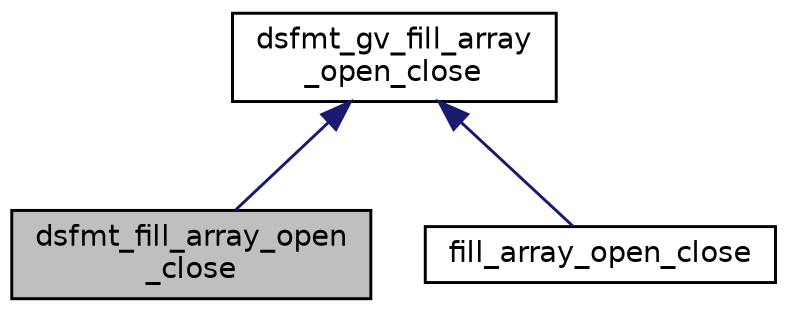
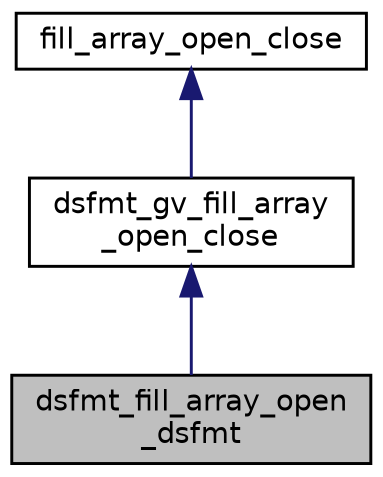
(517, 174) -> (191, 139)
(191, 255) -> (191, 419)
